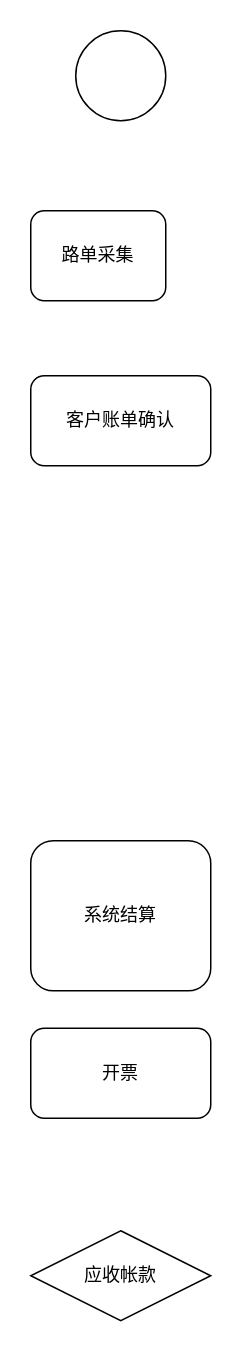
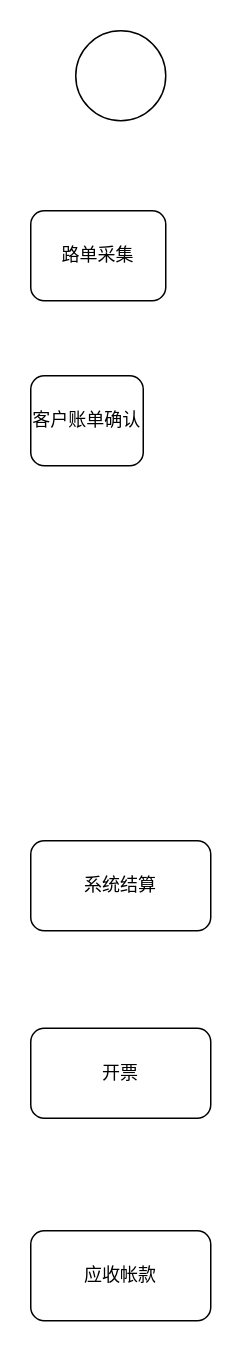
(121, 421) -> (87, 421)
(121, 916) -> (121, 886)
(121, 1276) -> (121, 1276)
